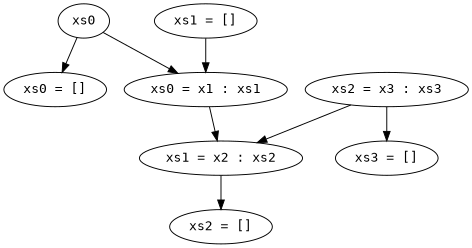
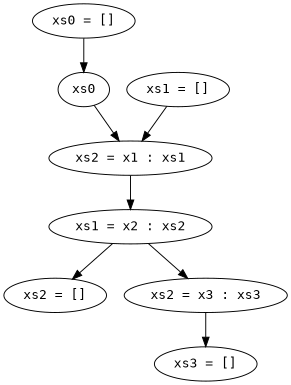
(71, 51) -> (84, 51)
(206, 90) -> (130, 158)
(309, 122) -> (164, 258)
